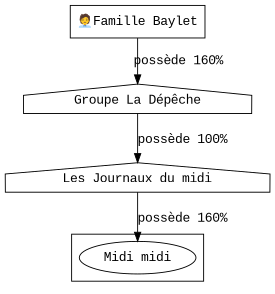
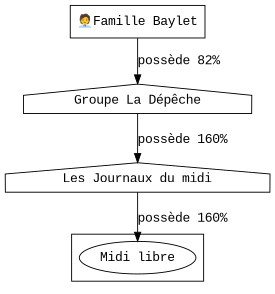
(179, 61) -> (179, 61)
(183, 140) -> (183, 140)
(138, 258) -> (138, 258)
